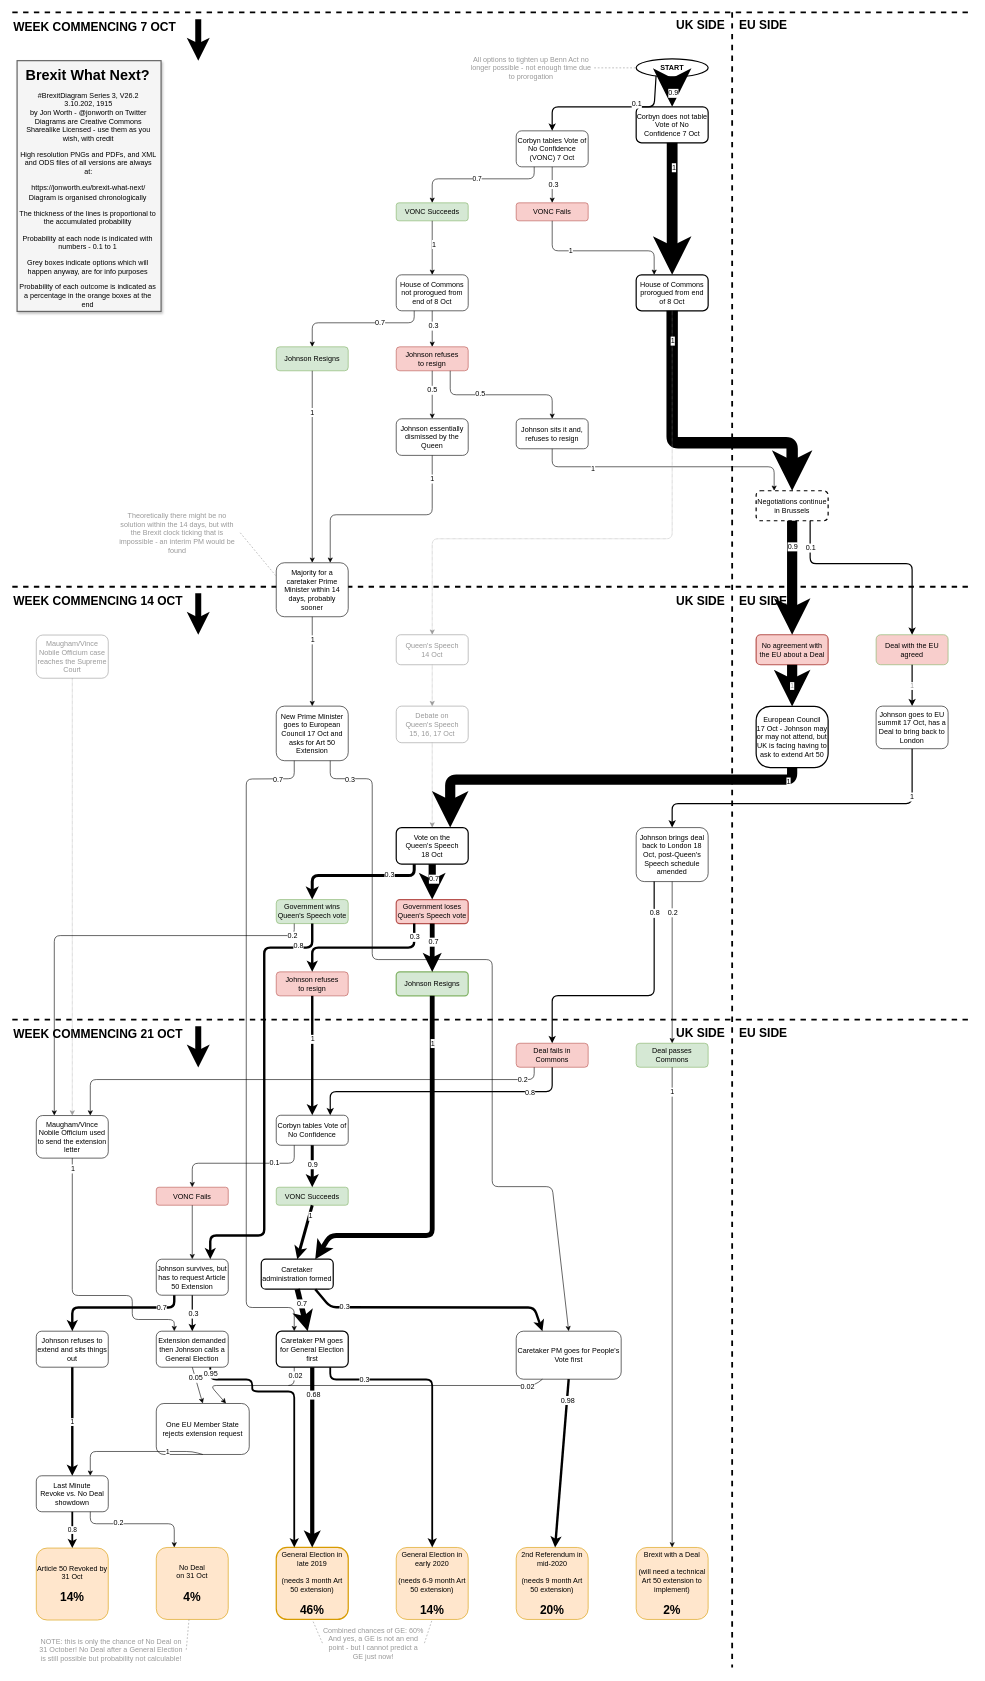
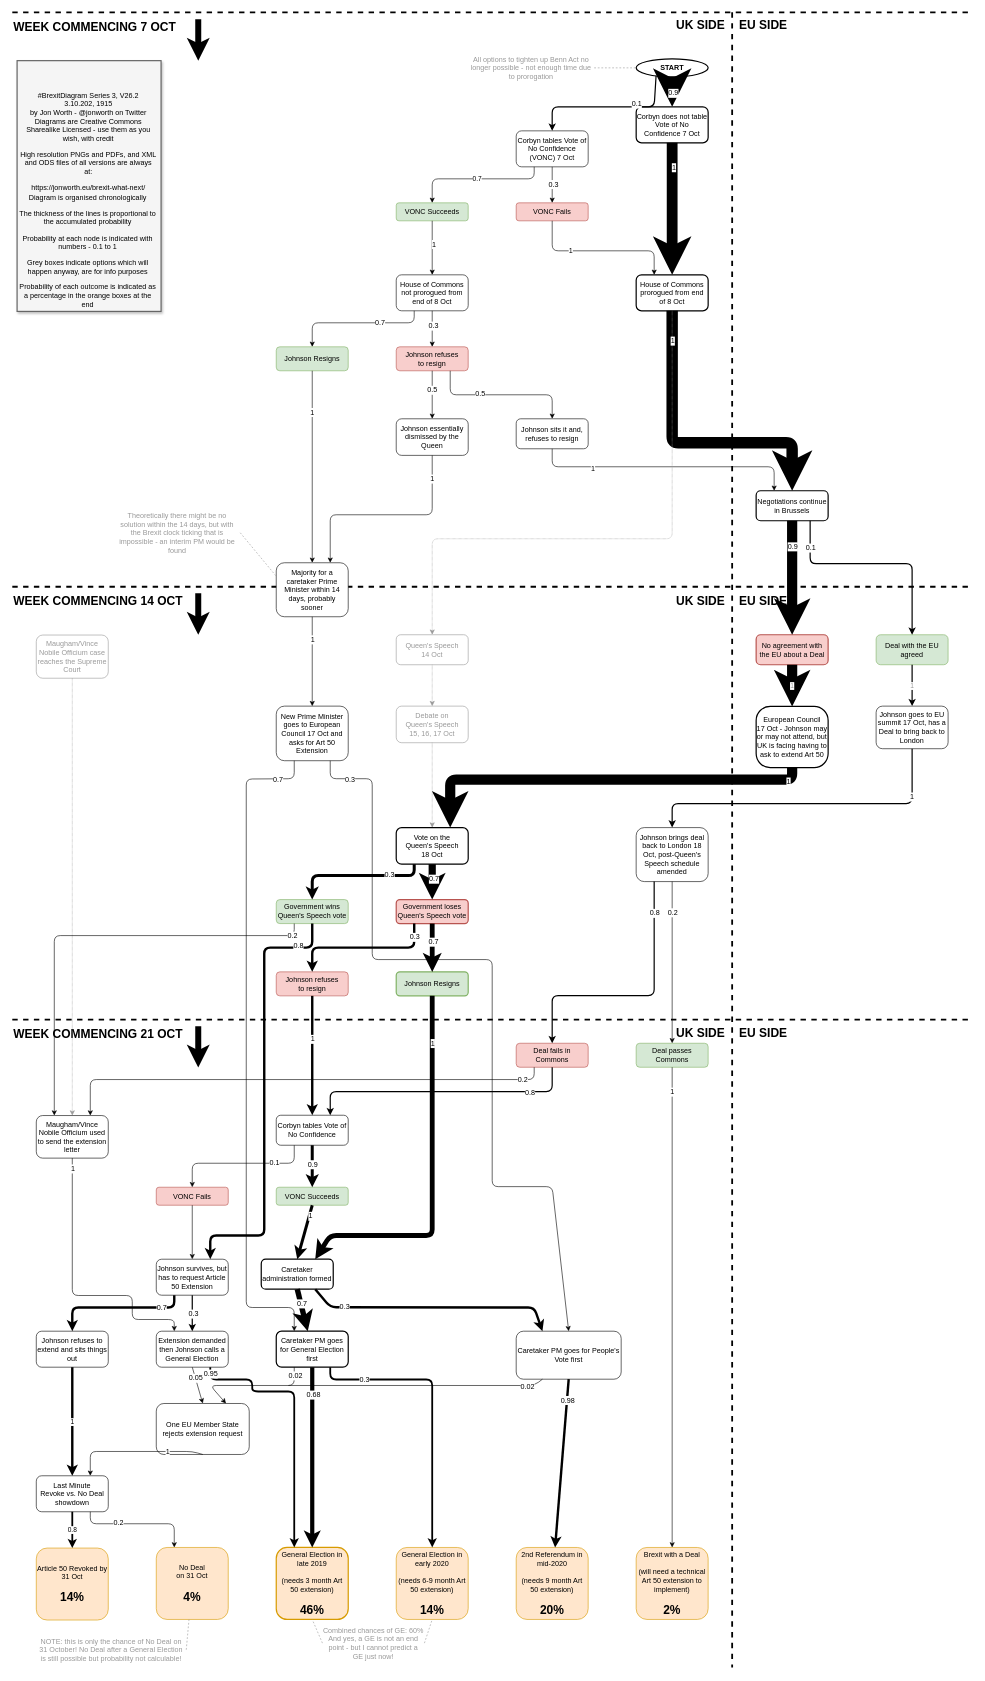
(88, 75) -> none
(792, 506) -> (792, 506)
(912, 650) -> (912, 650)
